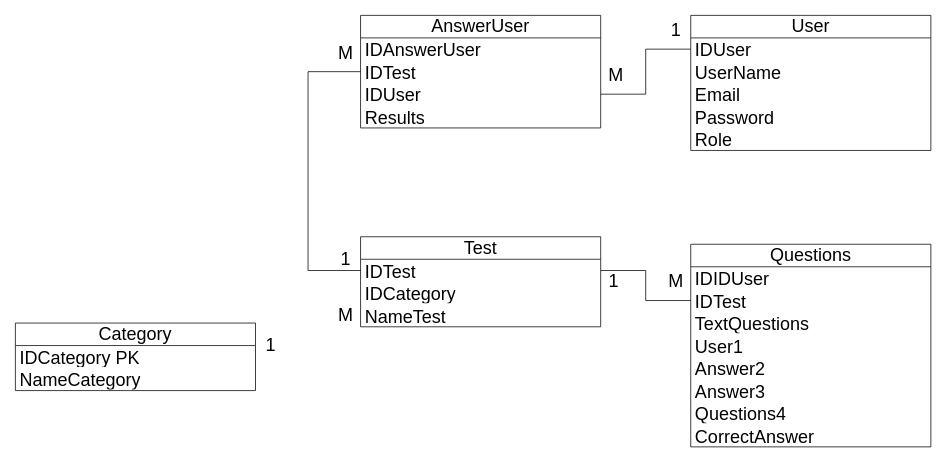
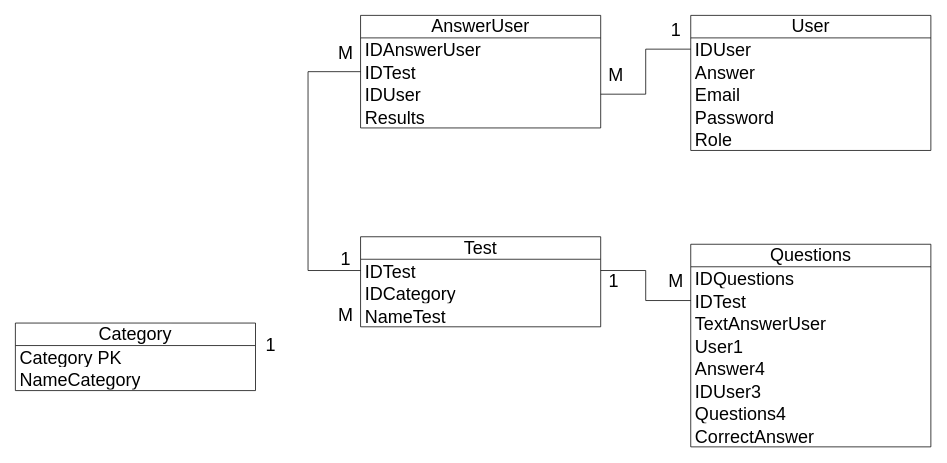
(735, 72) -> (725, 72)
(735, 278) -> (748, 278)
(758, 323) -> (765, 323)
(83, 357) -> (73, 357)
(730, 368) -> (730, 368)
(730, 390) -> (730, 390)
